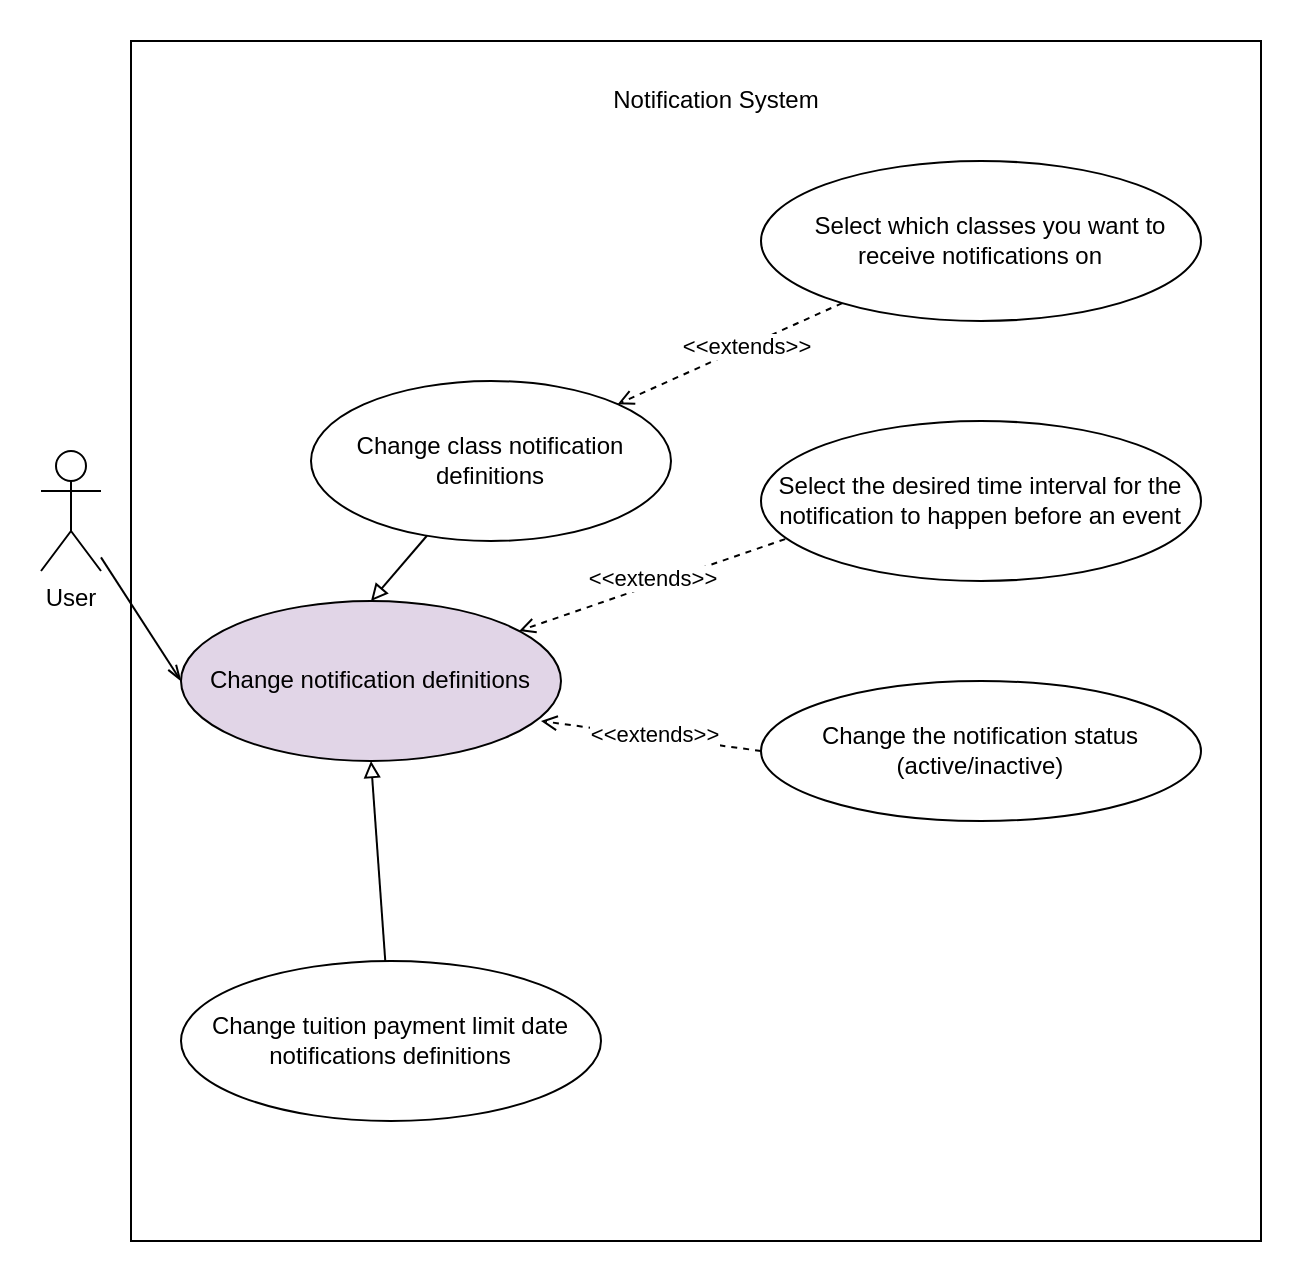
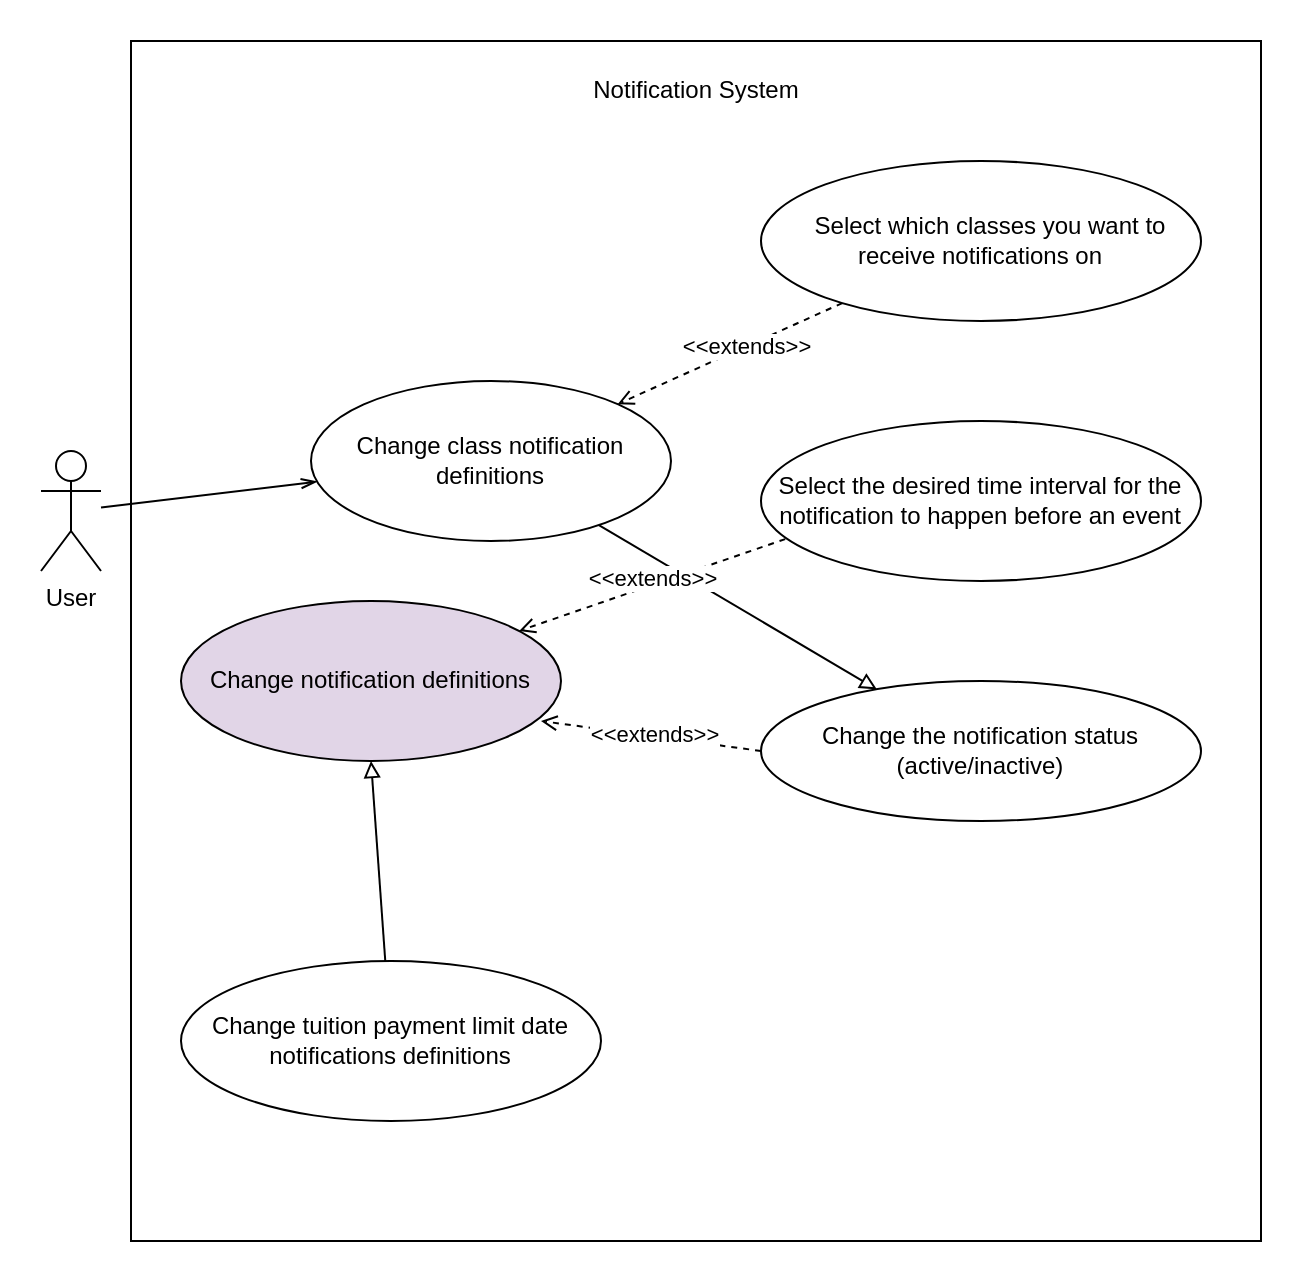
(716, 101) -> (696, 91)
(405, 562) -> (786, 636)
(140, 617) -> (206, 495)
